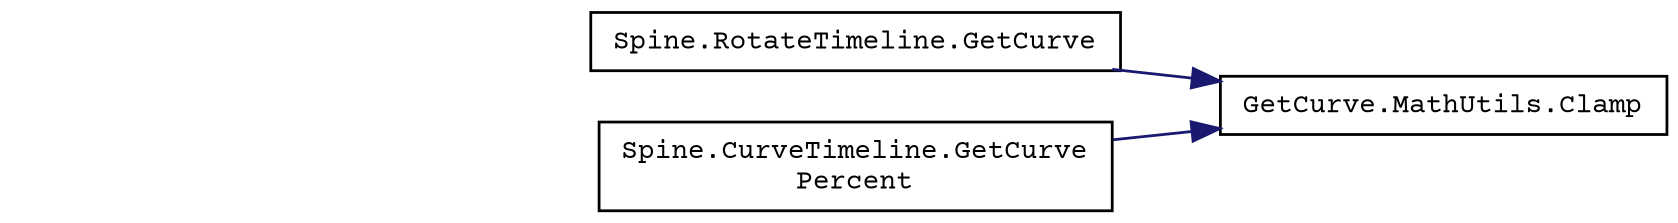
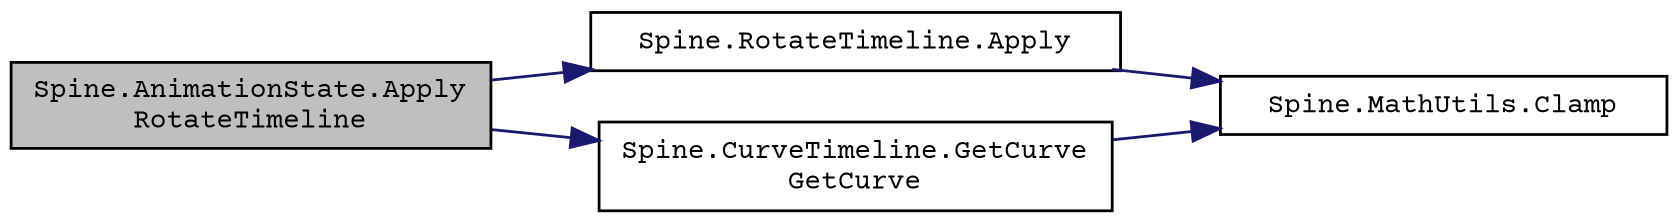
(856, 42) -> (856, 42)
none -> (251, 105)
(1444, 105) -> (1444, 105)
(856, 166) -> (856, 166)
